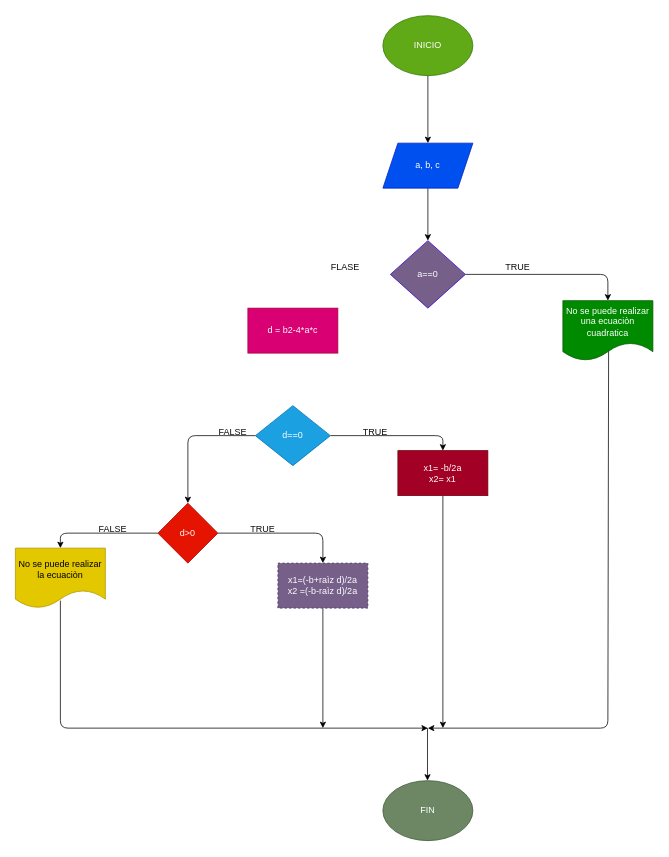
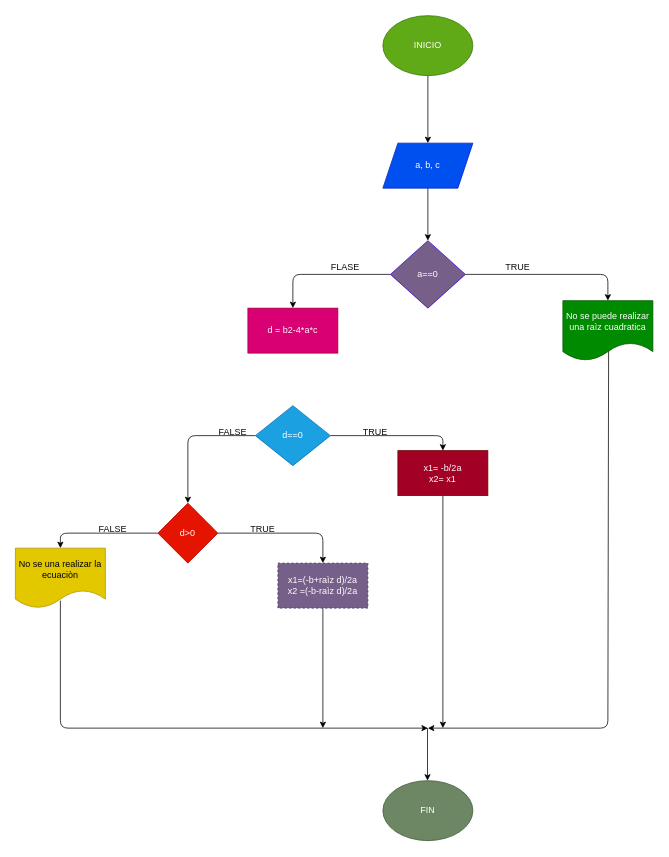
none -> (341, 274)
(608, 321) -> (608, 321)
(60, 569) -> (60, 569)
